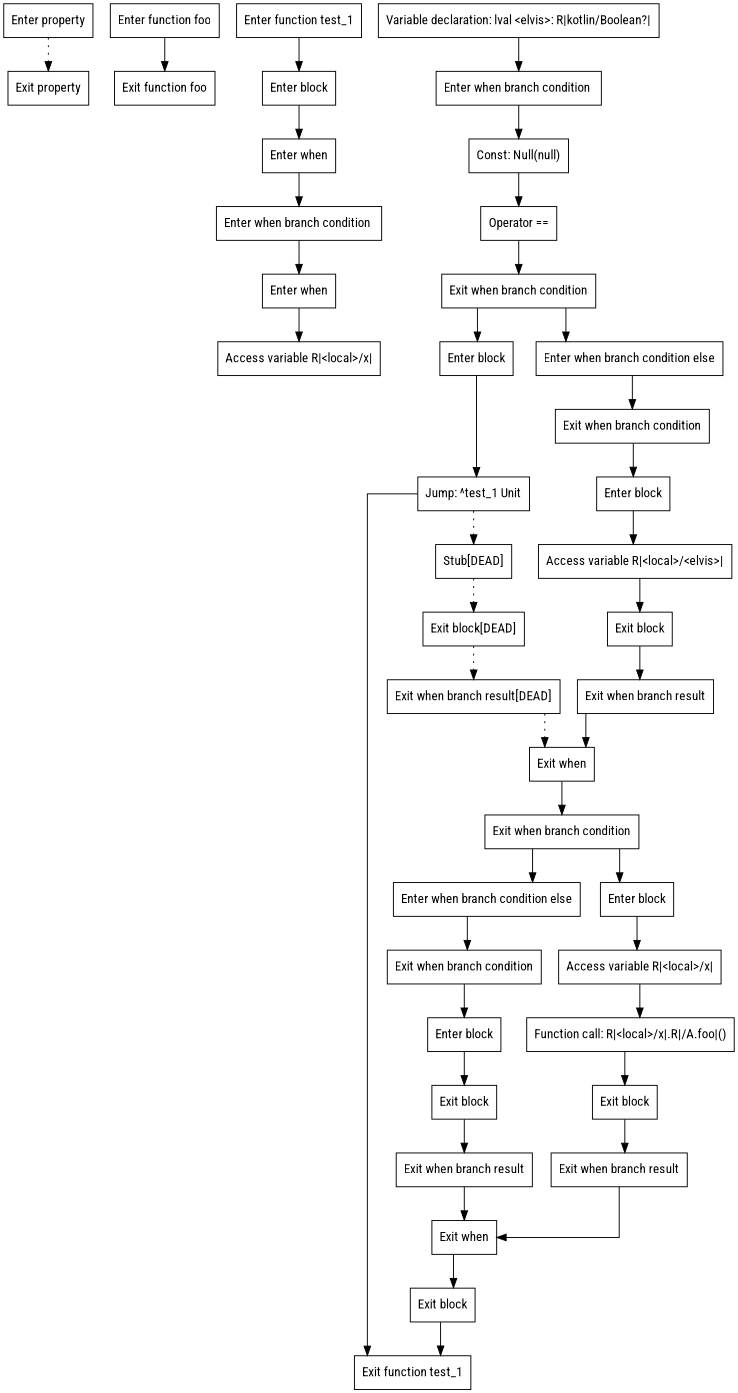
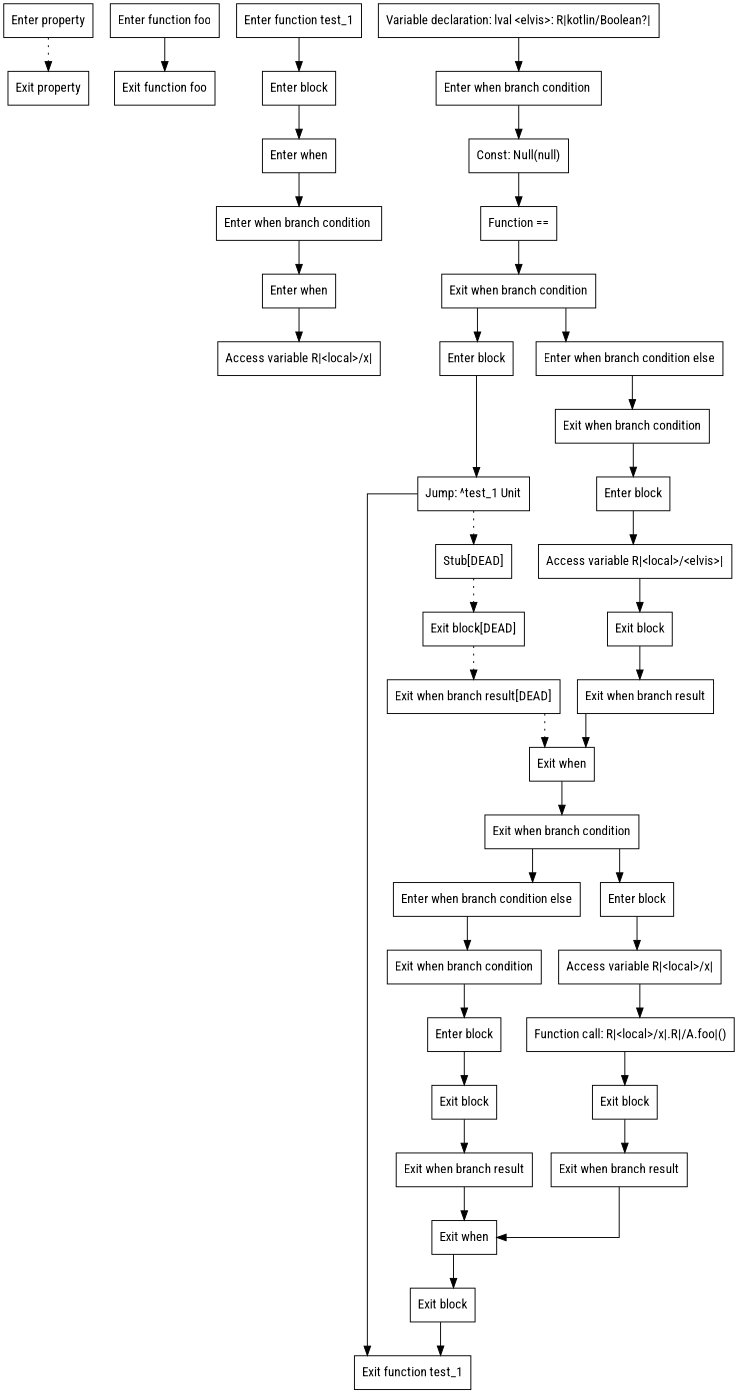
(519, 223) -> (519, 223)
